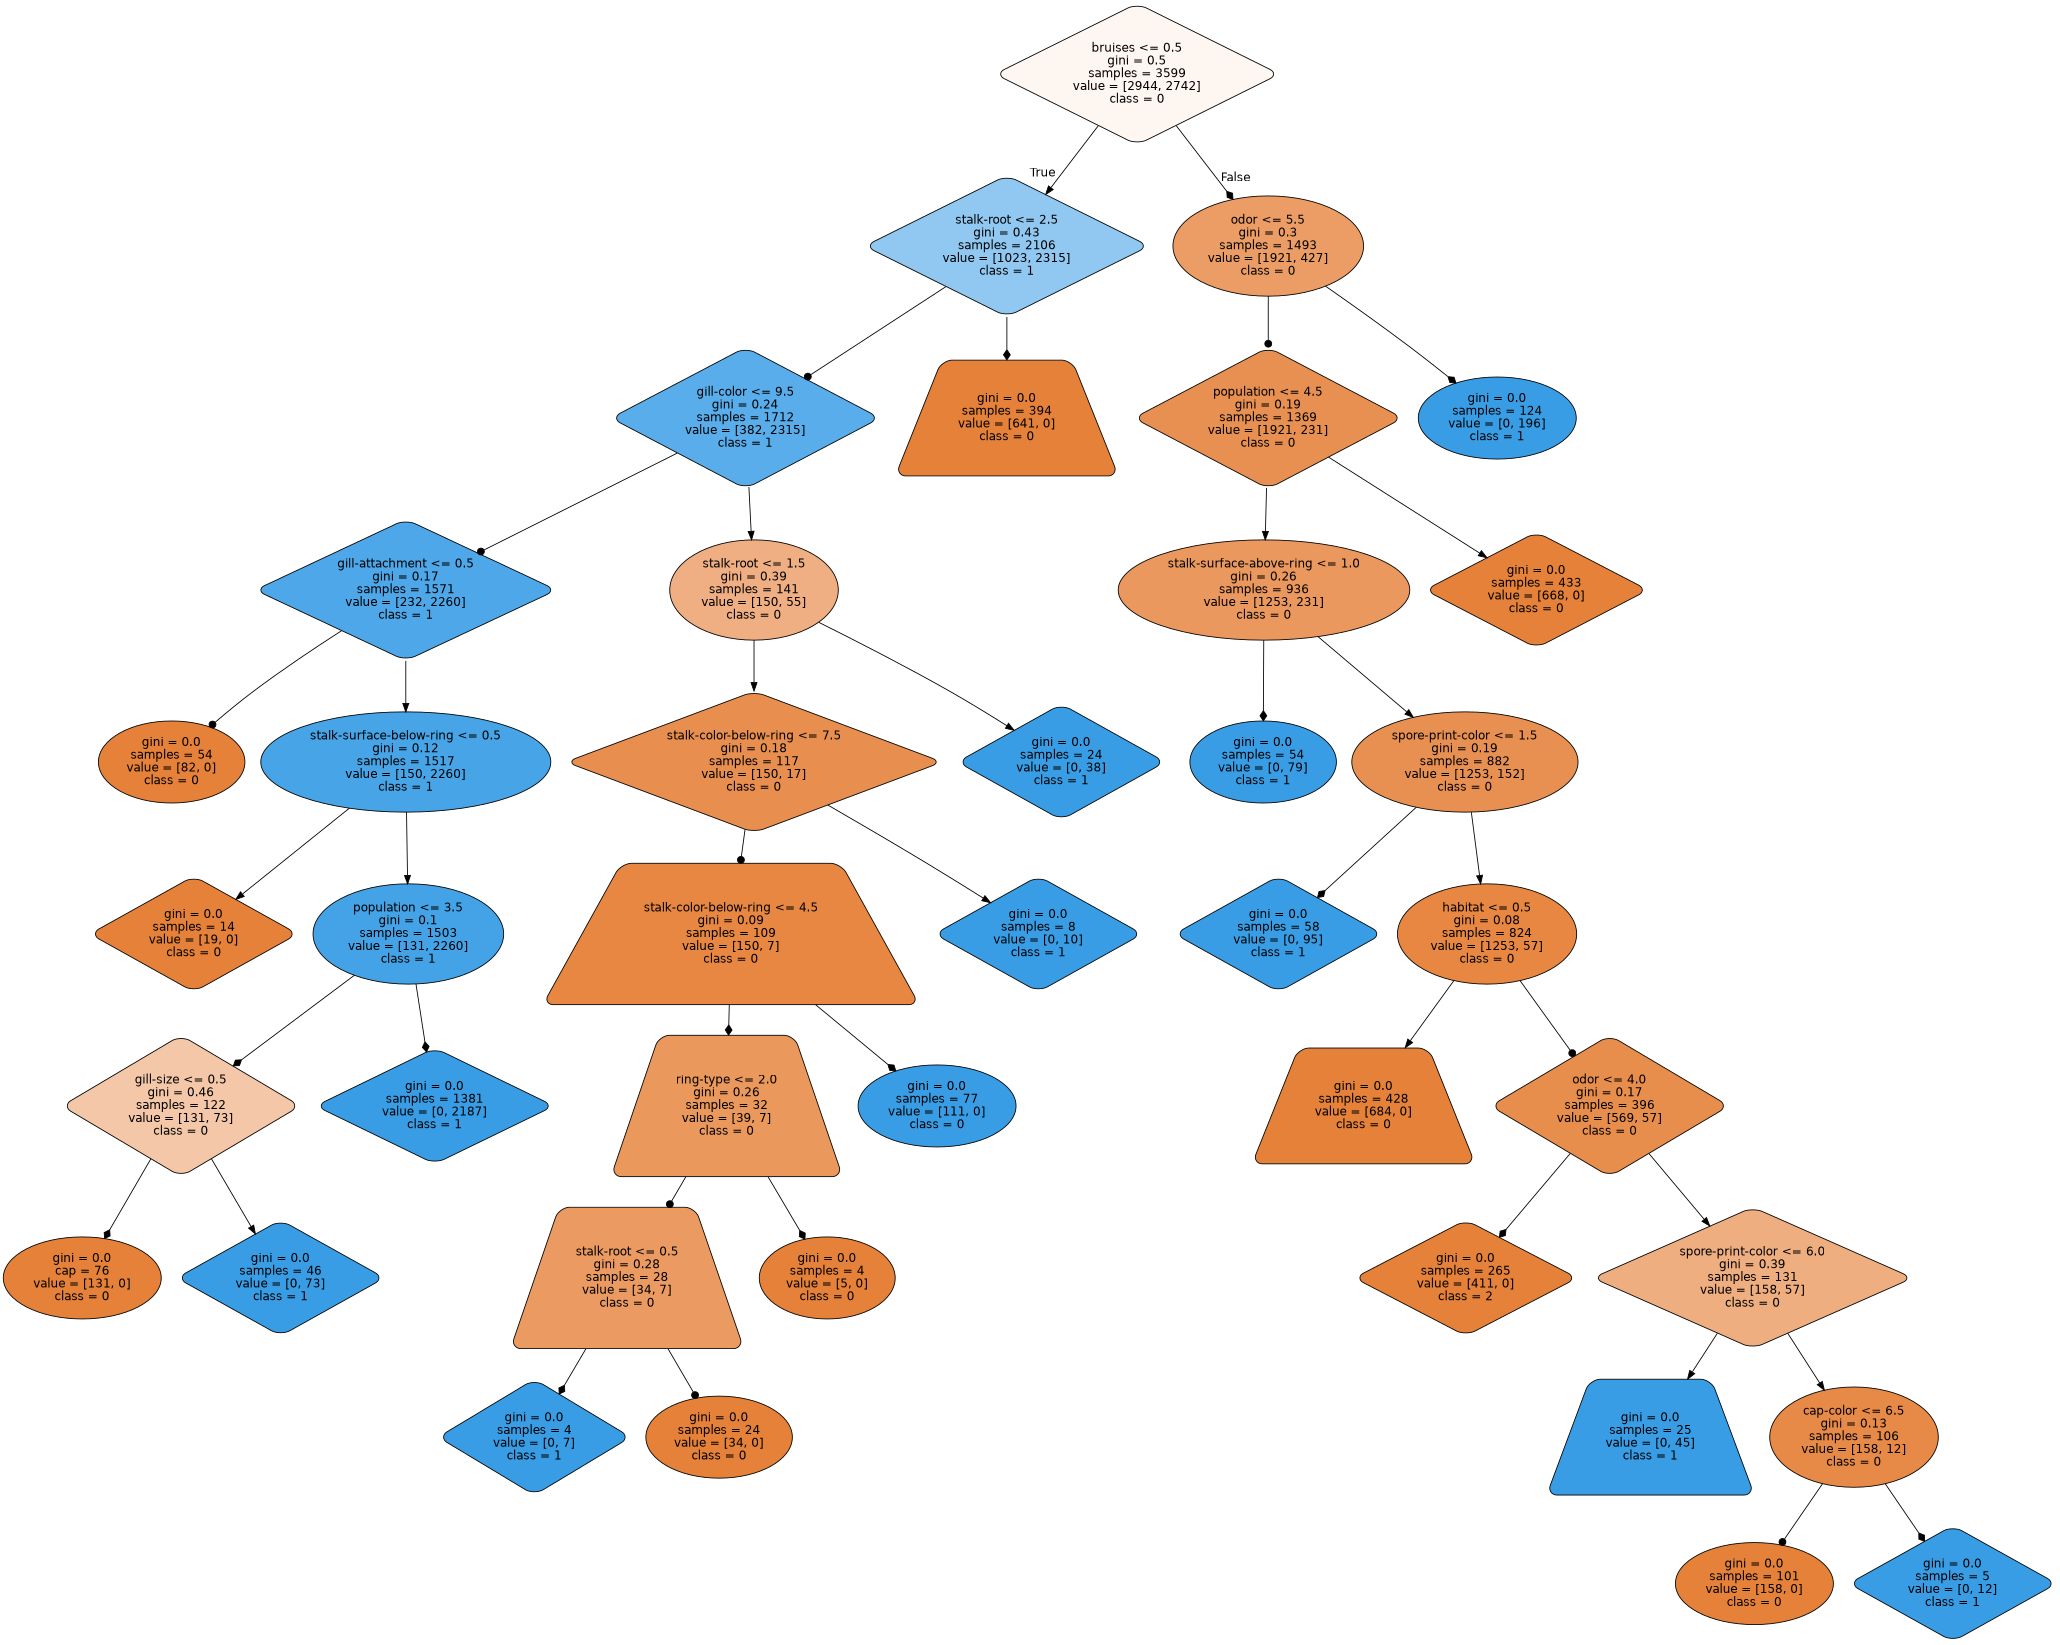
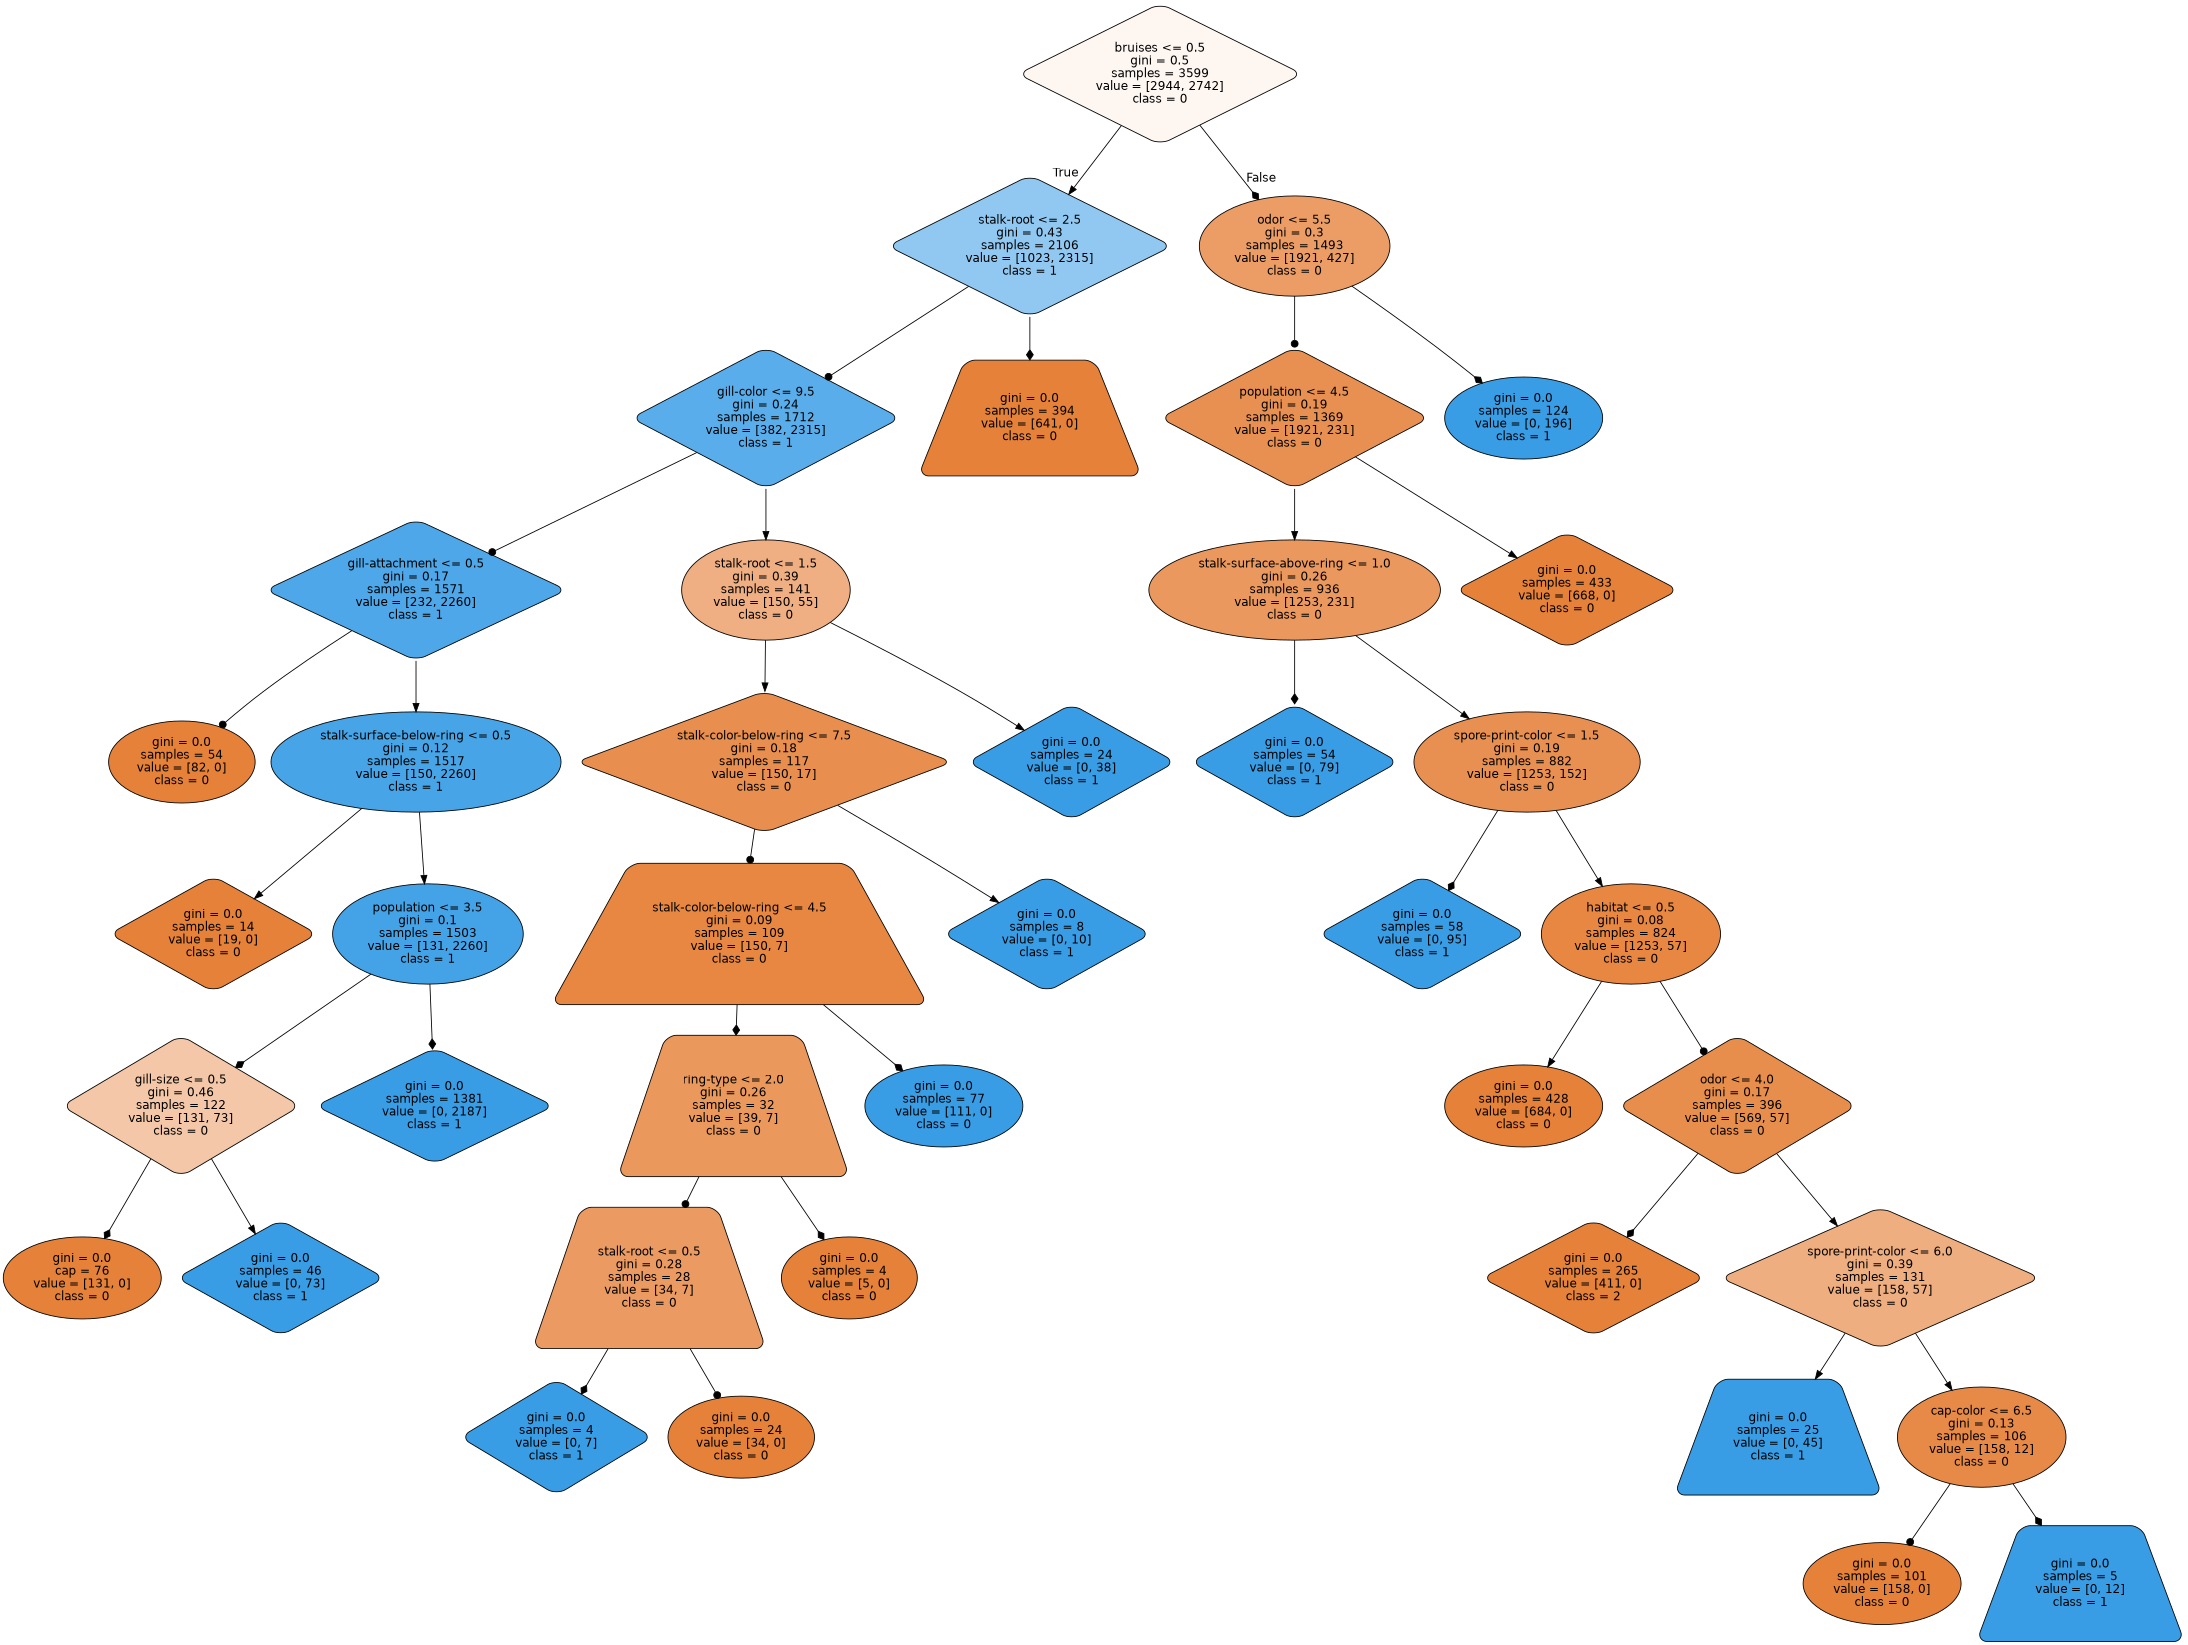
(1263, 762) -> (1295, 762)
(1364, 1106) -> (1524, 1106)
(1953, 1584) -> (2080, 1584)
